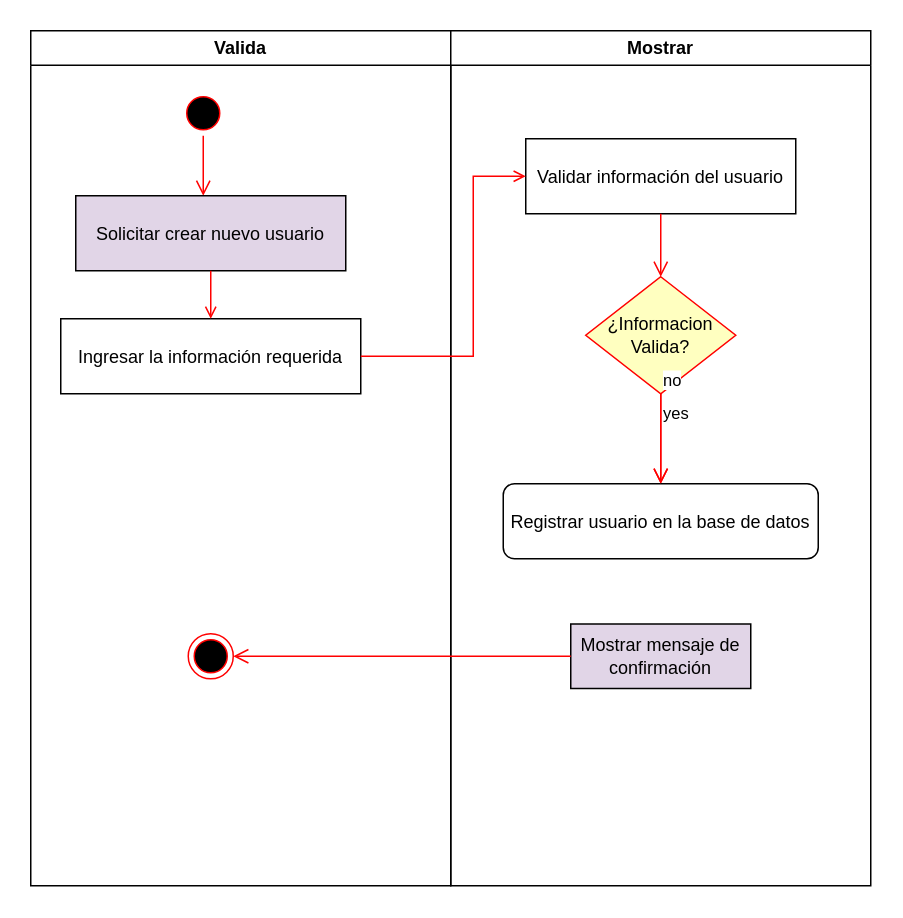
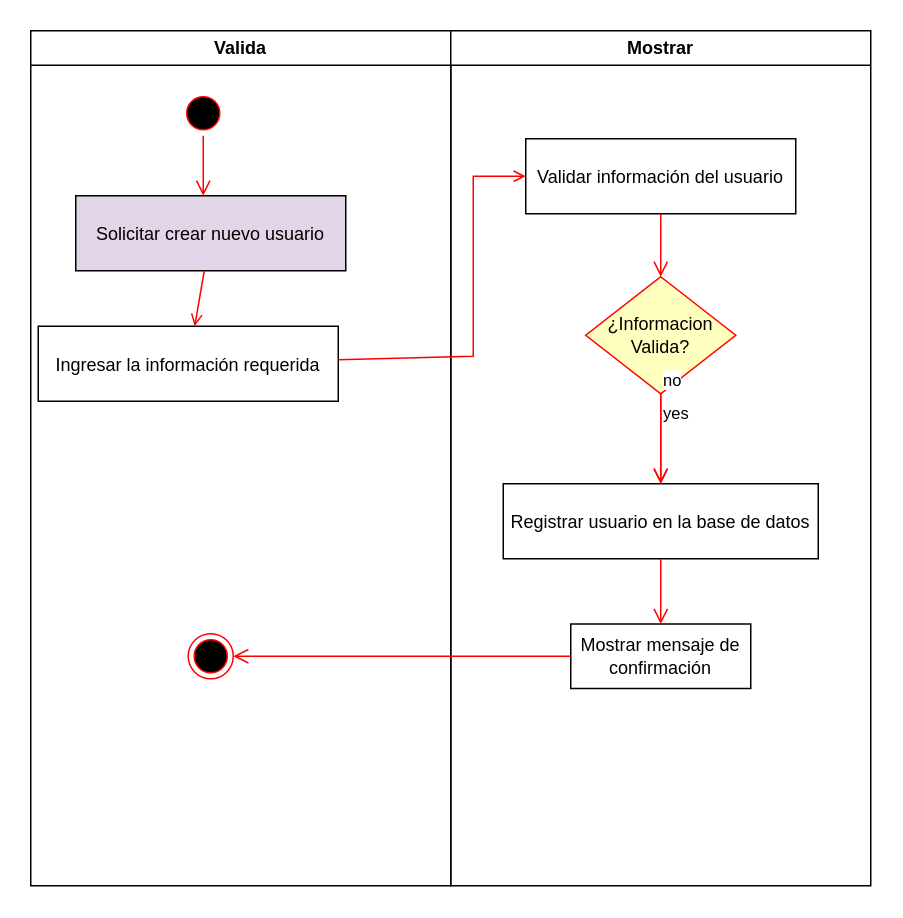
(211, 356) -> (188, 364)
(661, 521) -> (661, 521)
none -> (661, 589)
(661, 656) -> (661, 656)
